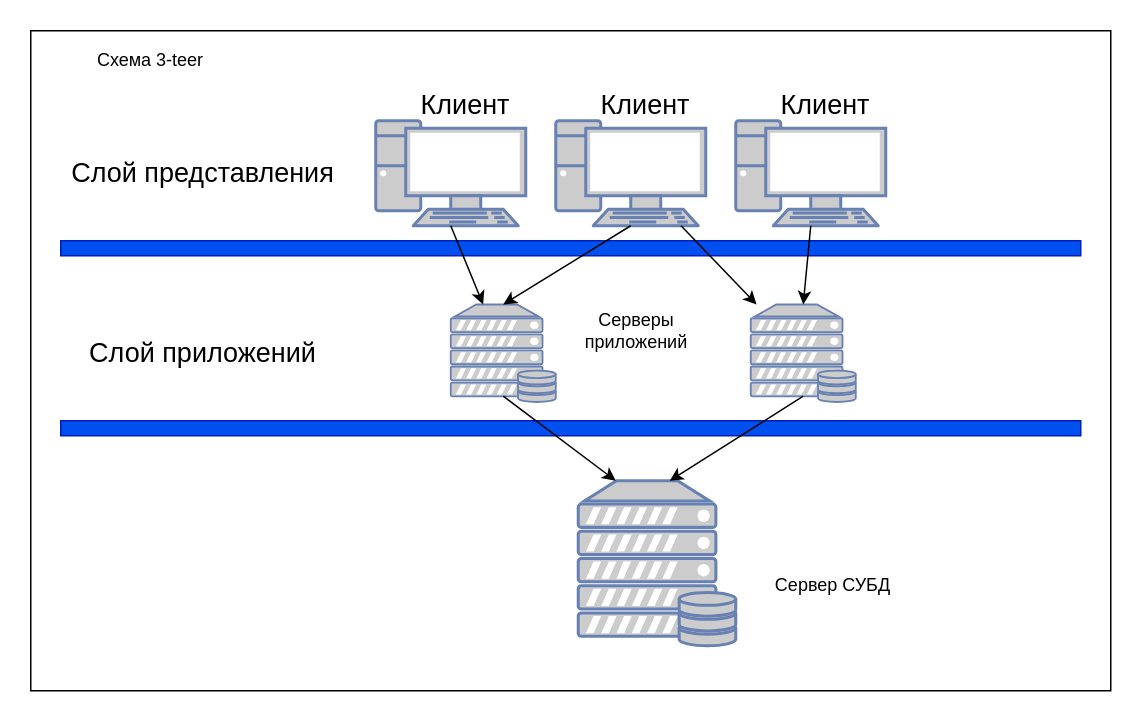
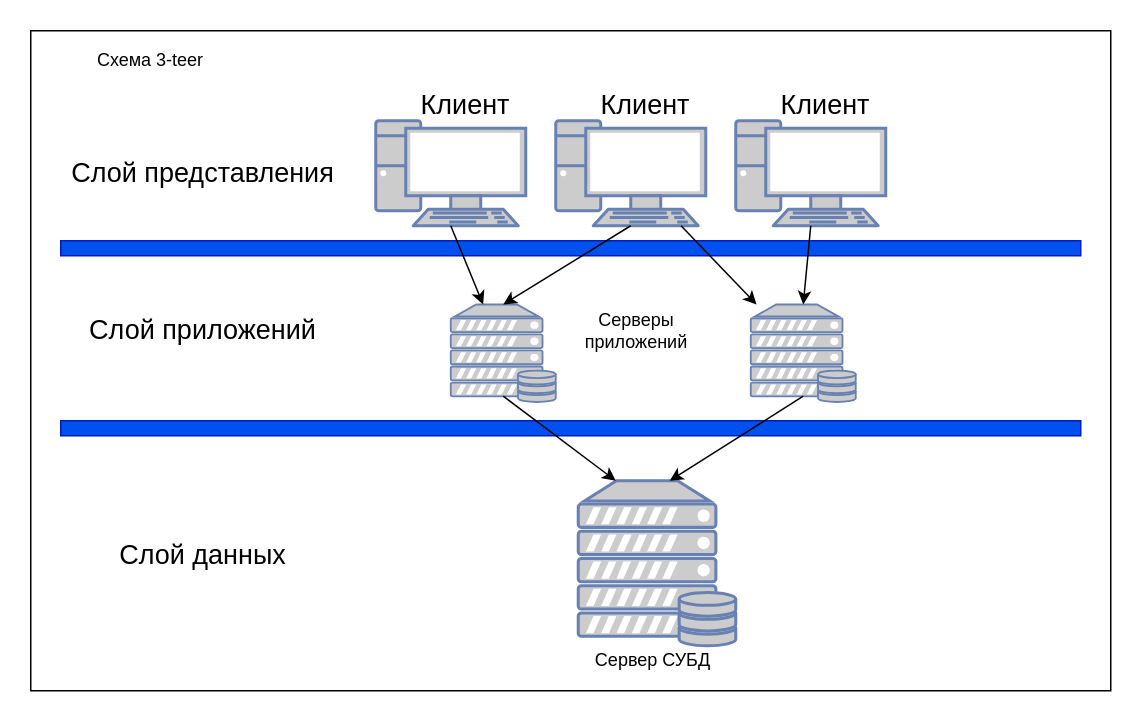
(203, 353) -> (203, 331)
none -> (203, 556)
(833, 586) -> (653, 661)
